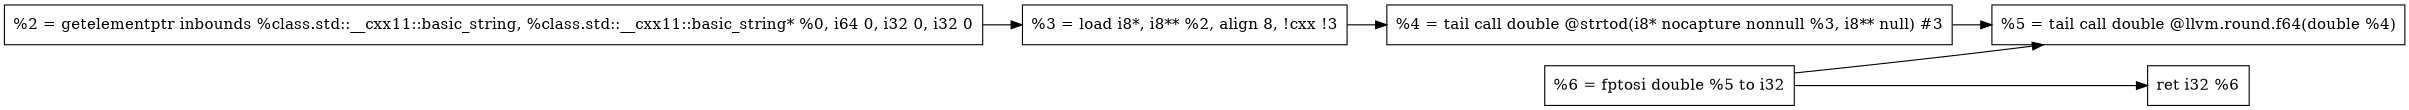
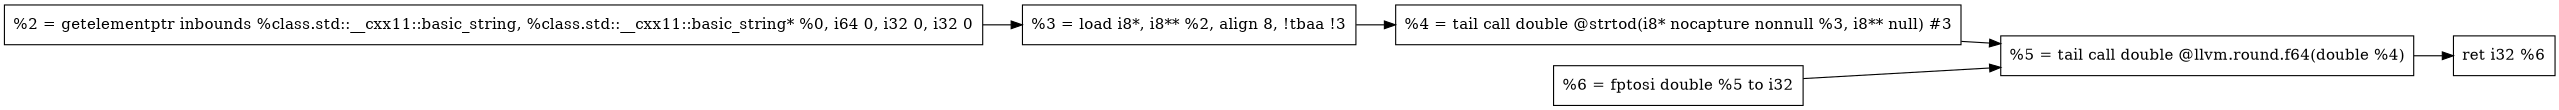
(1185, 25) -> (1189, 25)
(1965, 86) -> (2428, 56)
